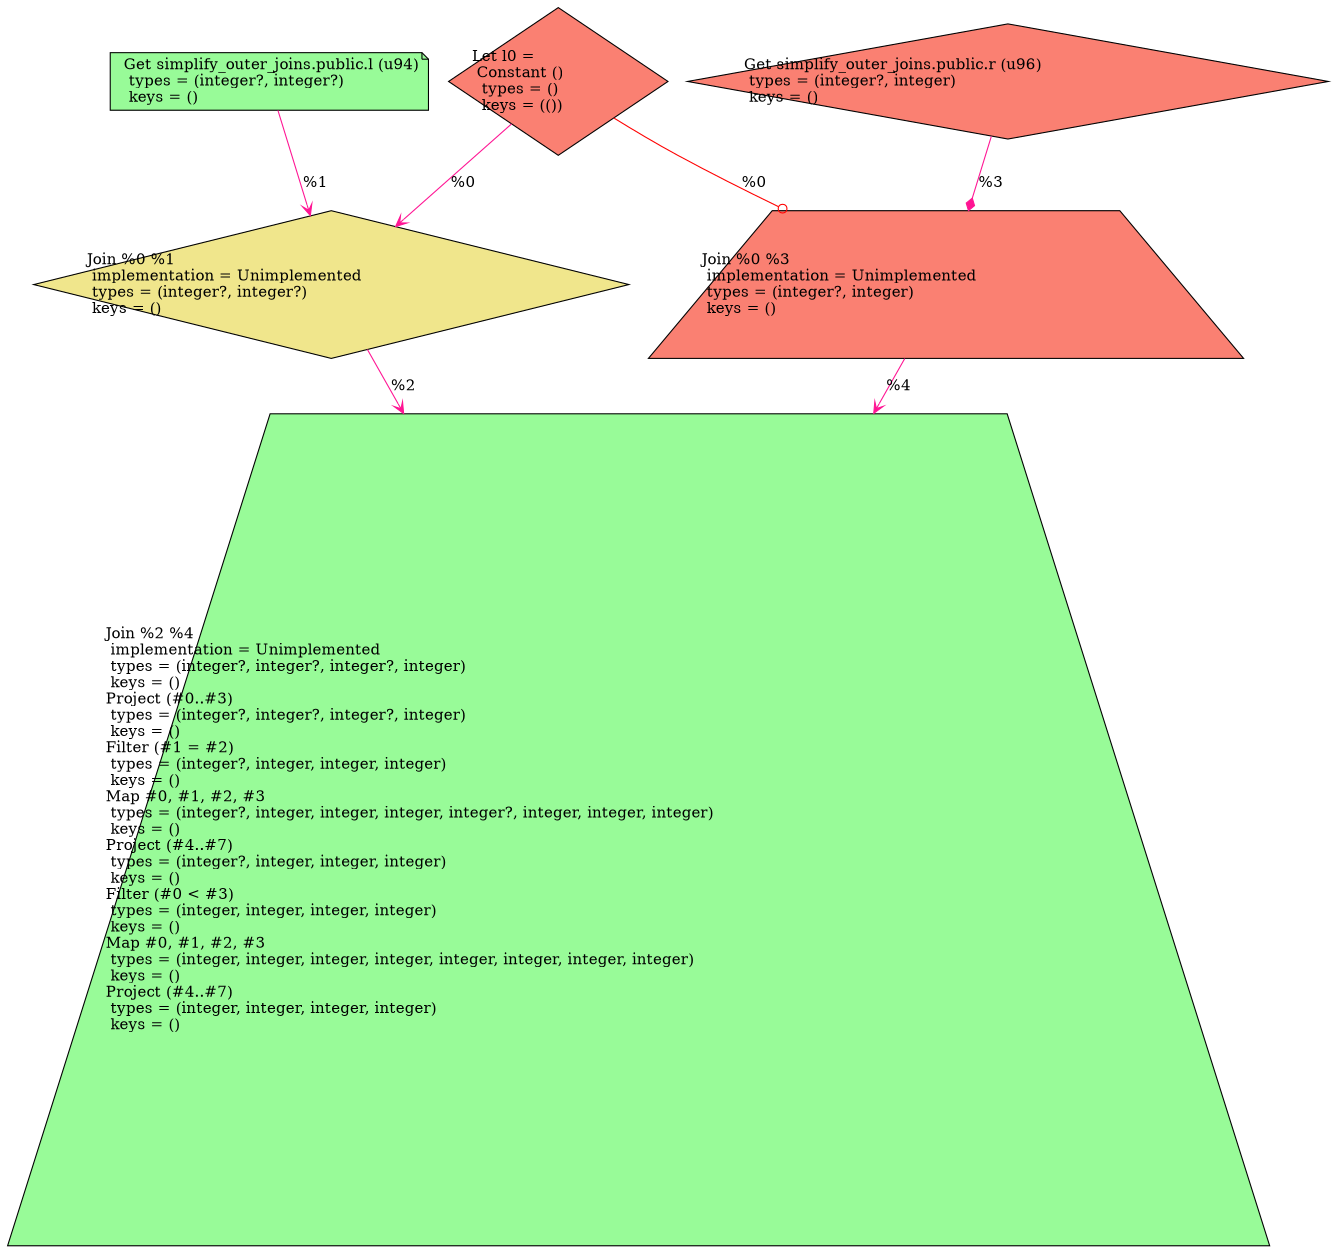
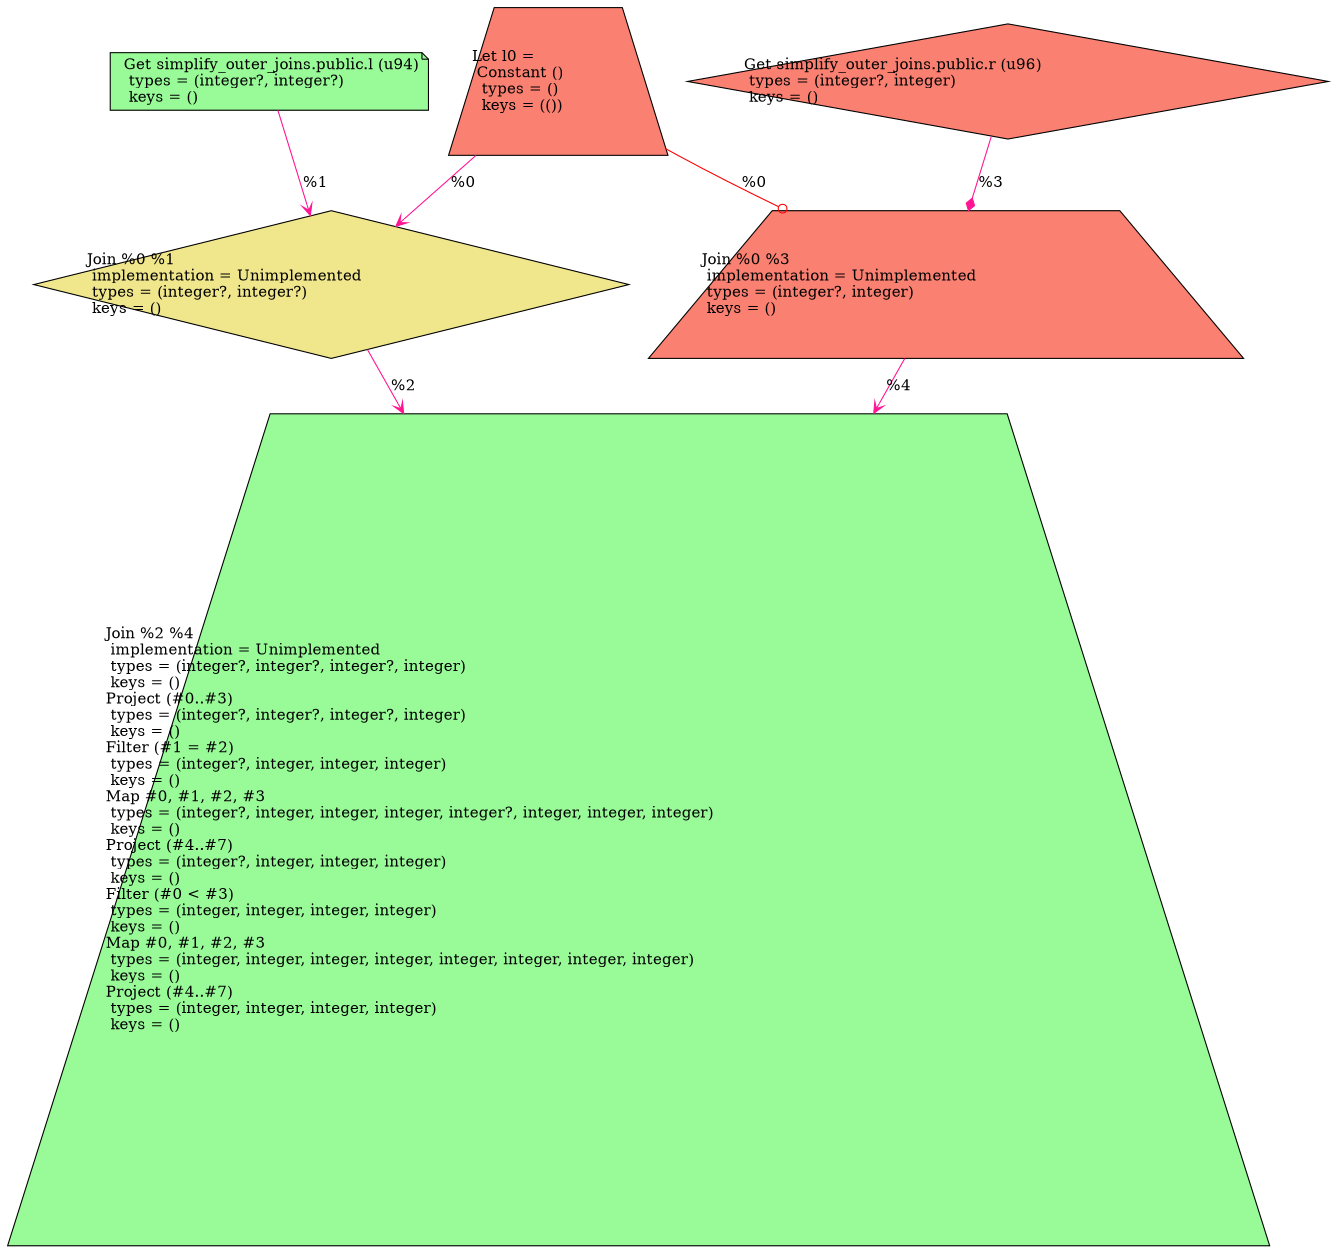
(558, 81) -> (558, 81)
